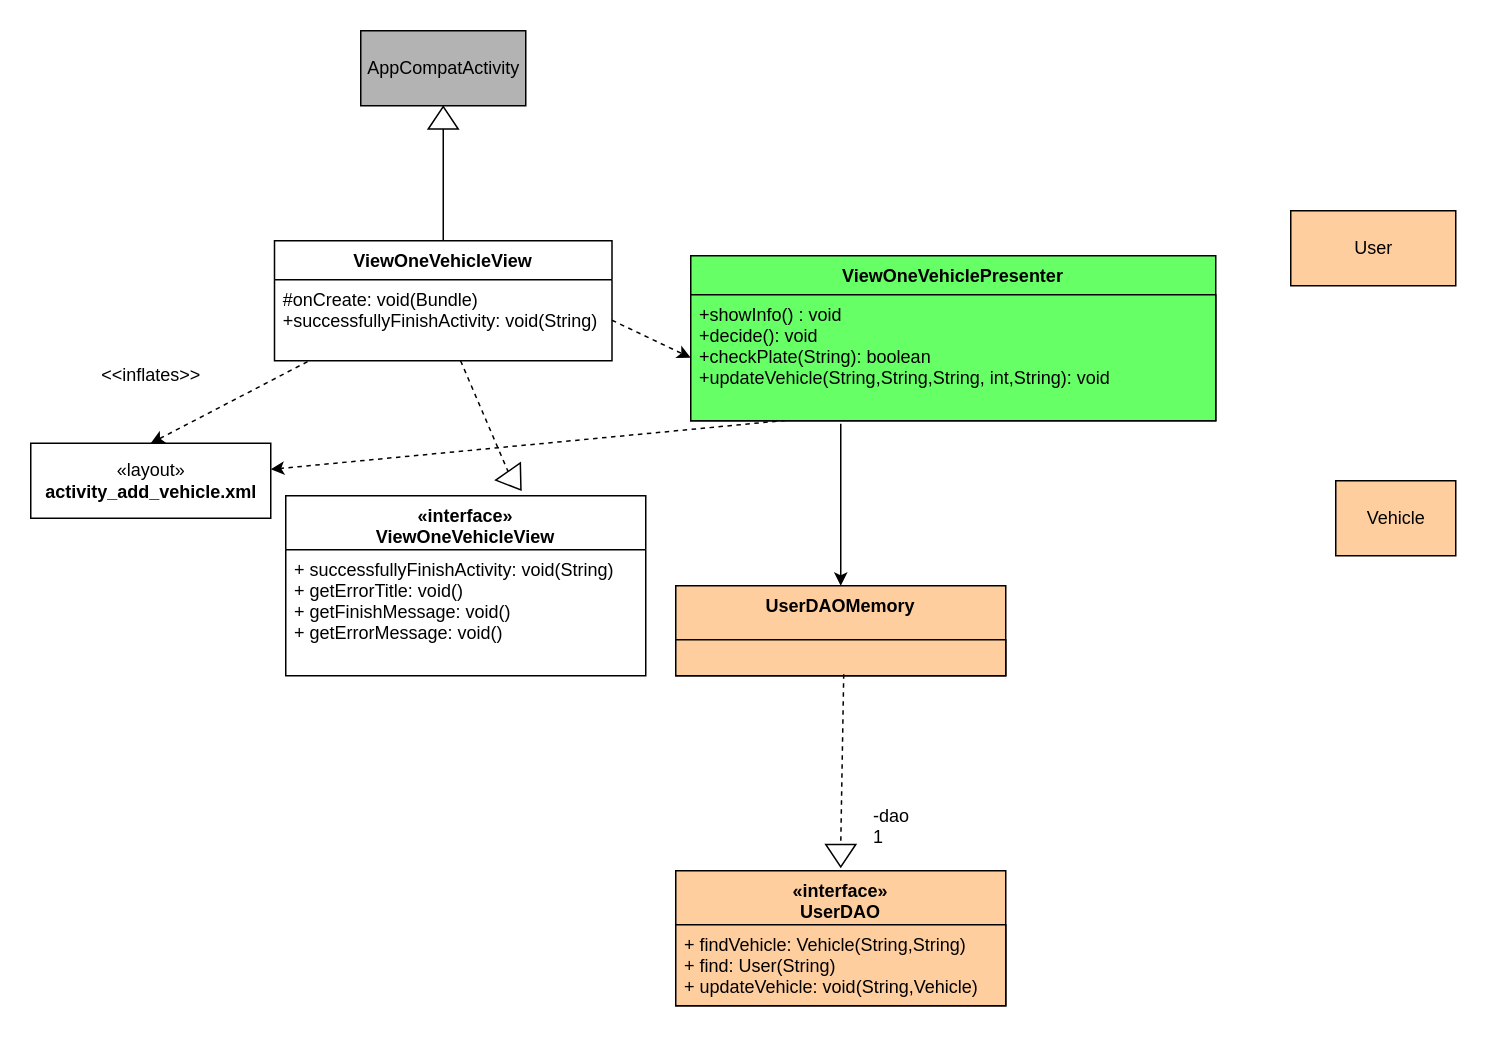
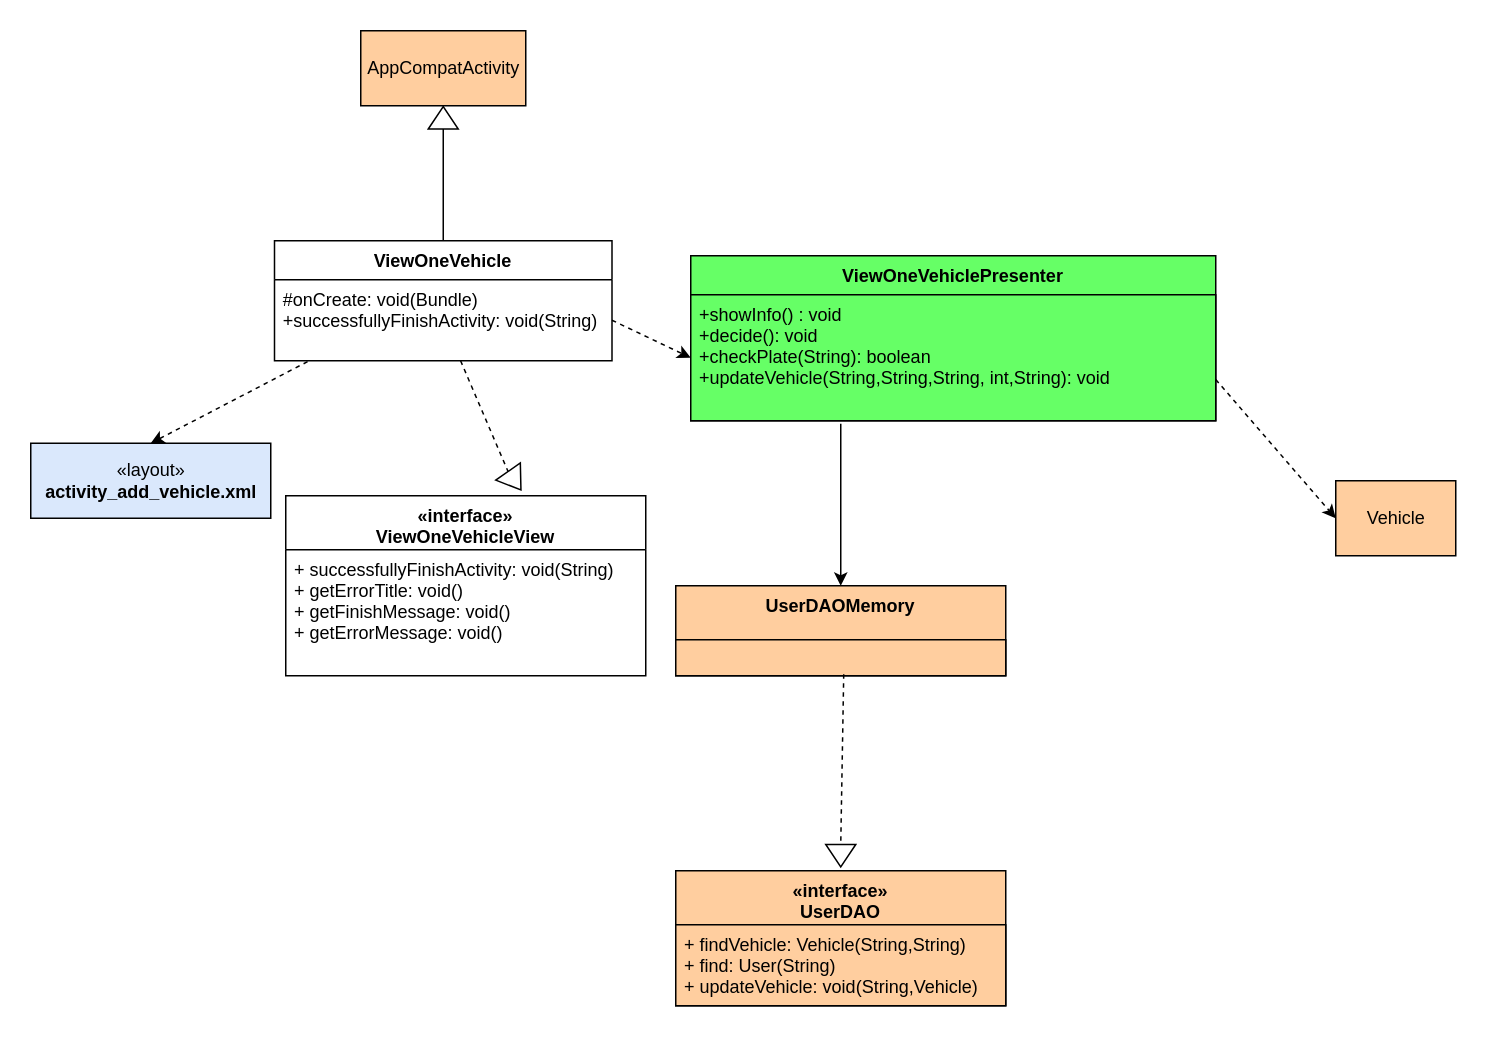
(443, 68) -> (443, 68)
(1373, 248) -> none
(443, 261) -> (443, 261)
(151, 376) -> none
(521, 446) -> (1273, 446)
(151, 481) -> (151, 481)
(908, 818) -> none
